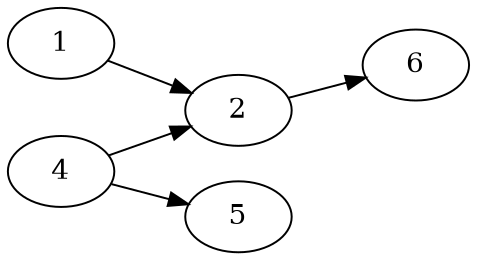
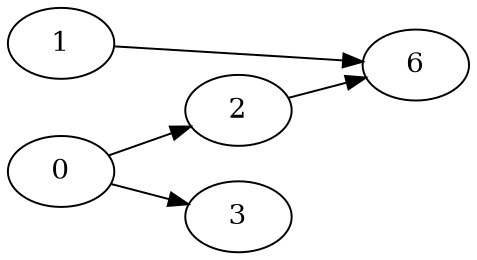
(140, 73) -> (229, 53)
(61, 171) -> (61, 171)
(238, 217) -> (238, 217)
